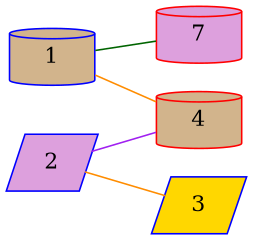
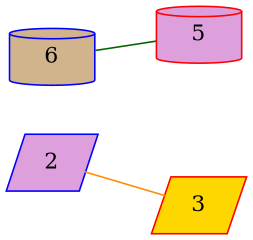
(199, 35) -> (199, 35)
(52, 57) -> (52, 57)
(199, 120) -> none
(199, 205) -> (199, 205)
